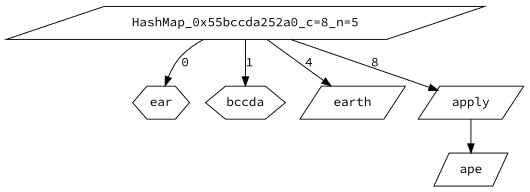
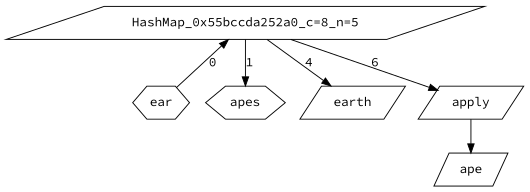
(182, 55) -> (199, 67)
(375, 63) -> (375, 63)
(245, 103) -> (245, 103)
